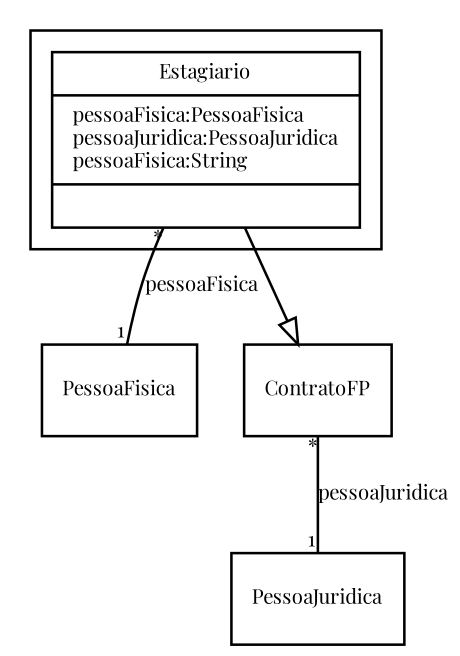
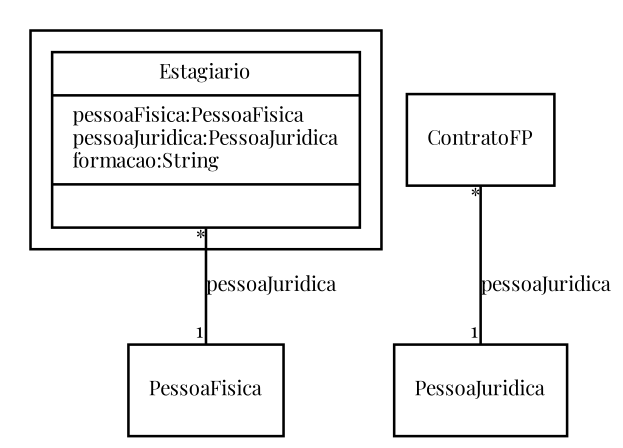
(161, 161) -> (146, 161)
(266, 275) -> none
(202, 286) -> (272, 286)
